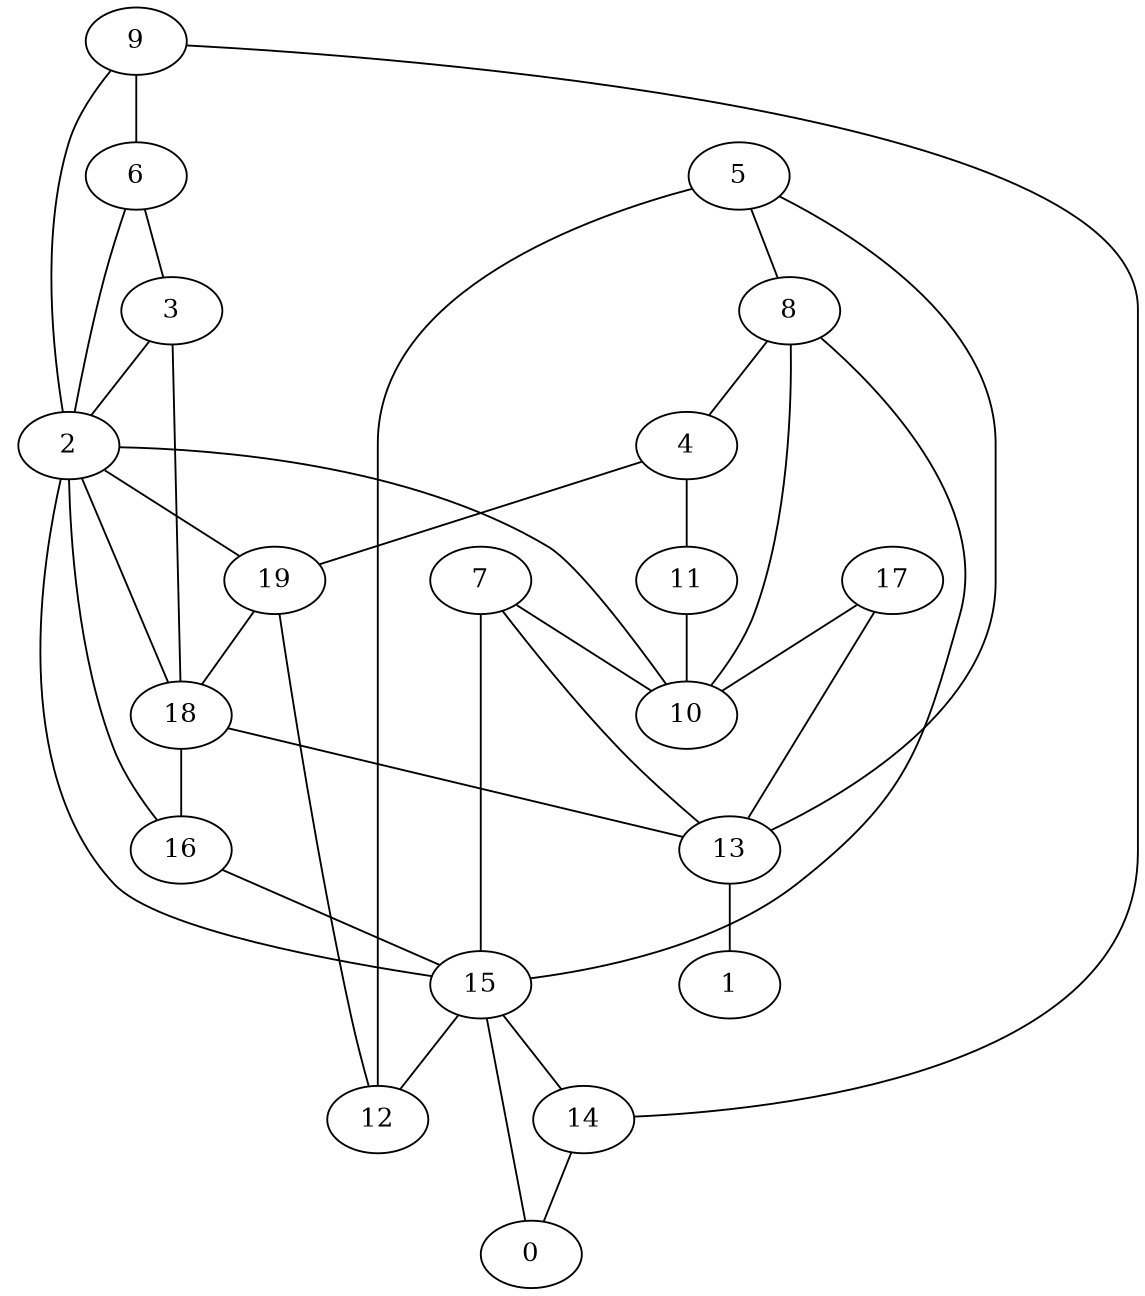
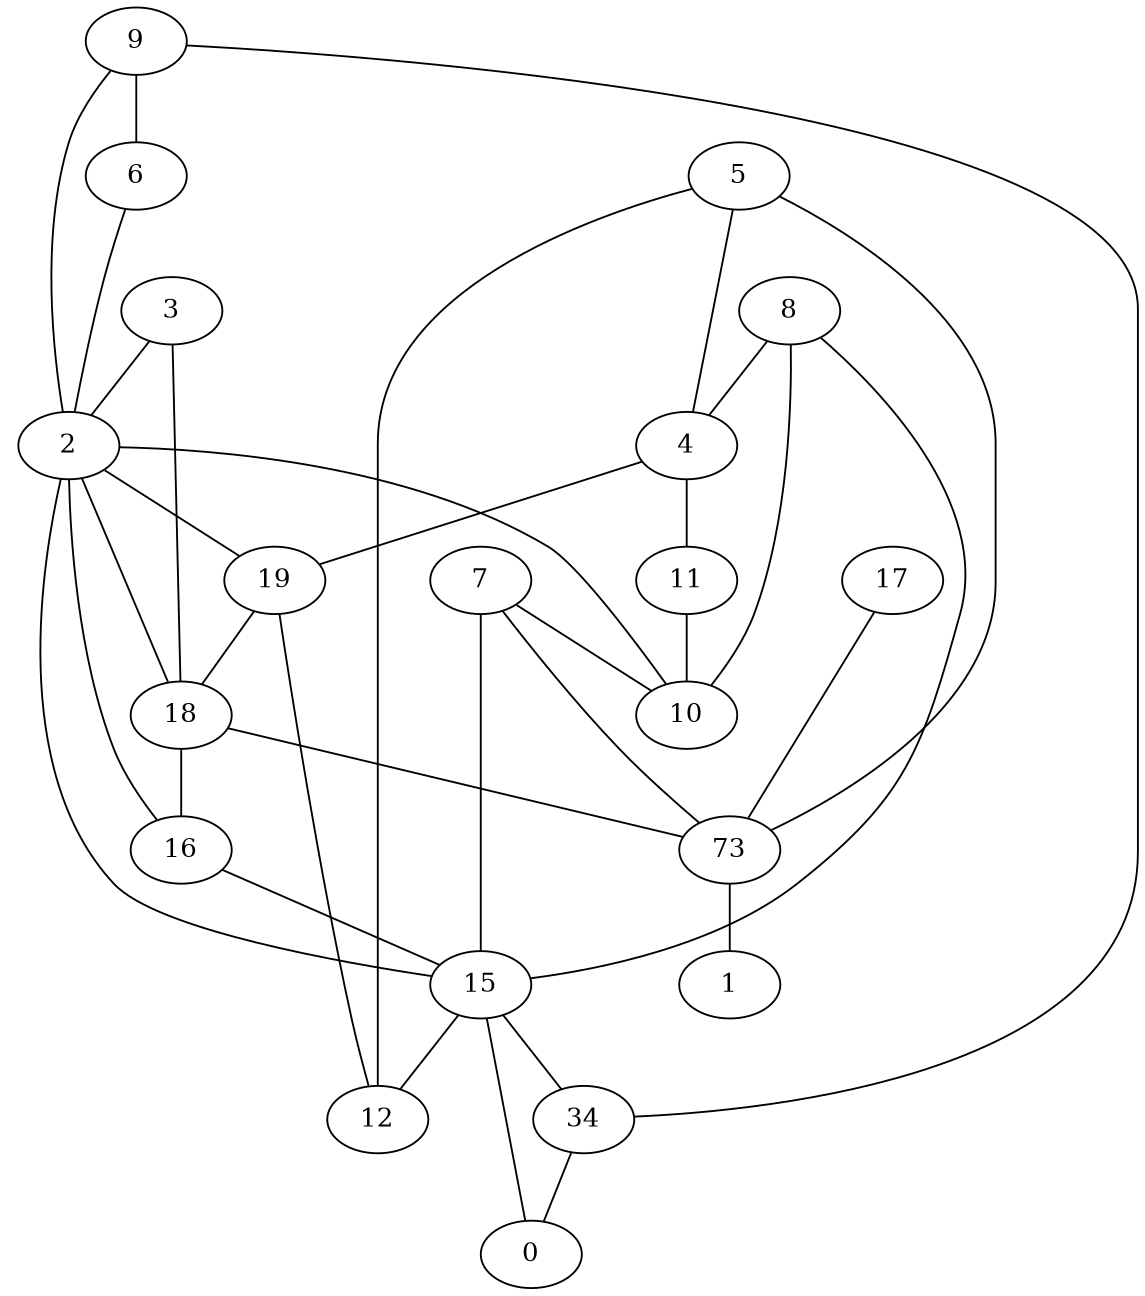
(764, 243) -> (713, 311)
(154, 244) -> none
(789, 648) -> none
(730, 850) -> (730, 850)
(584, 1120) -> (584, 1120)
